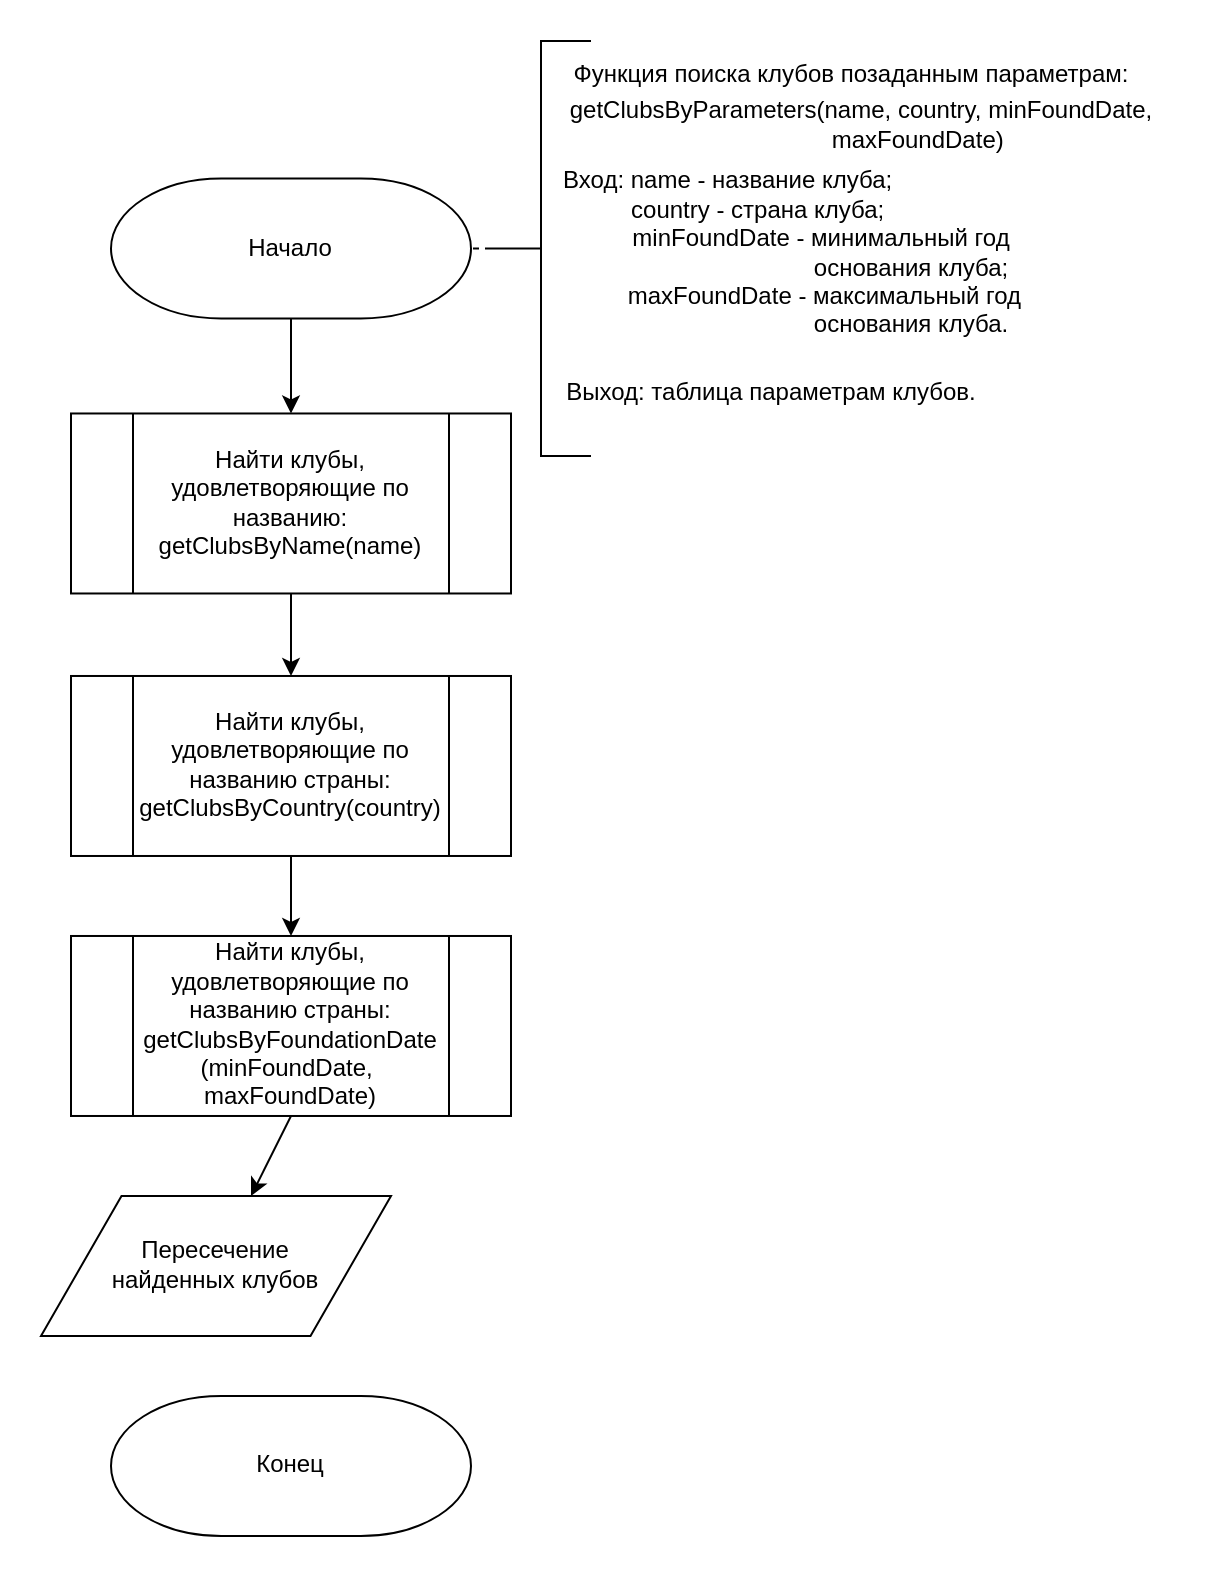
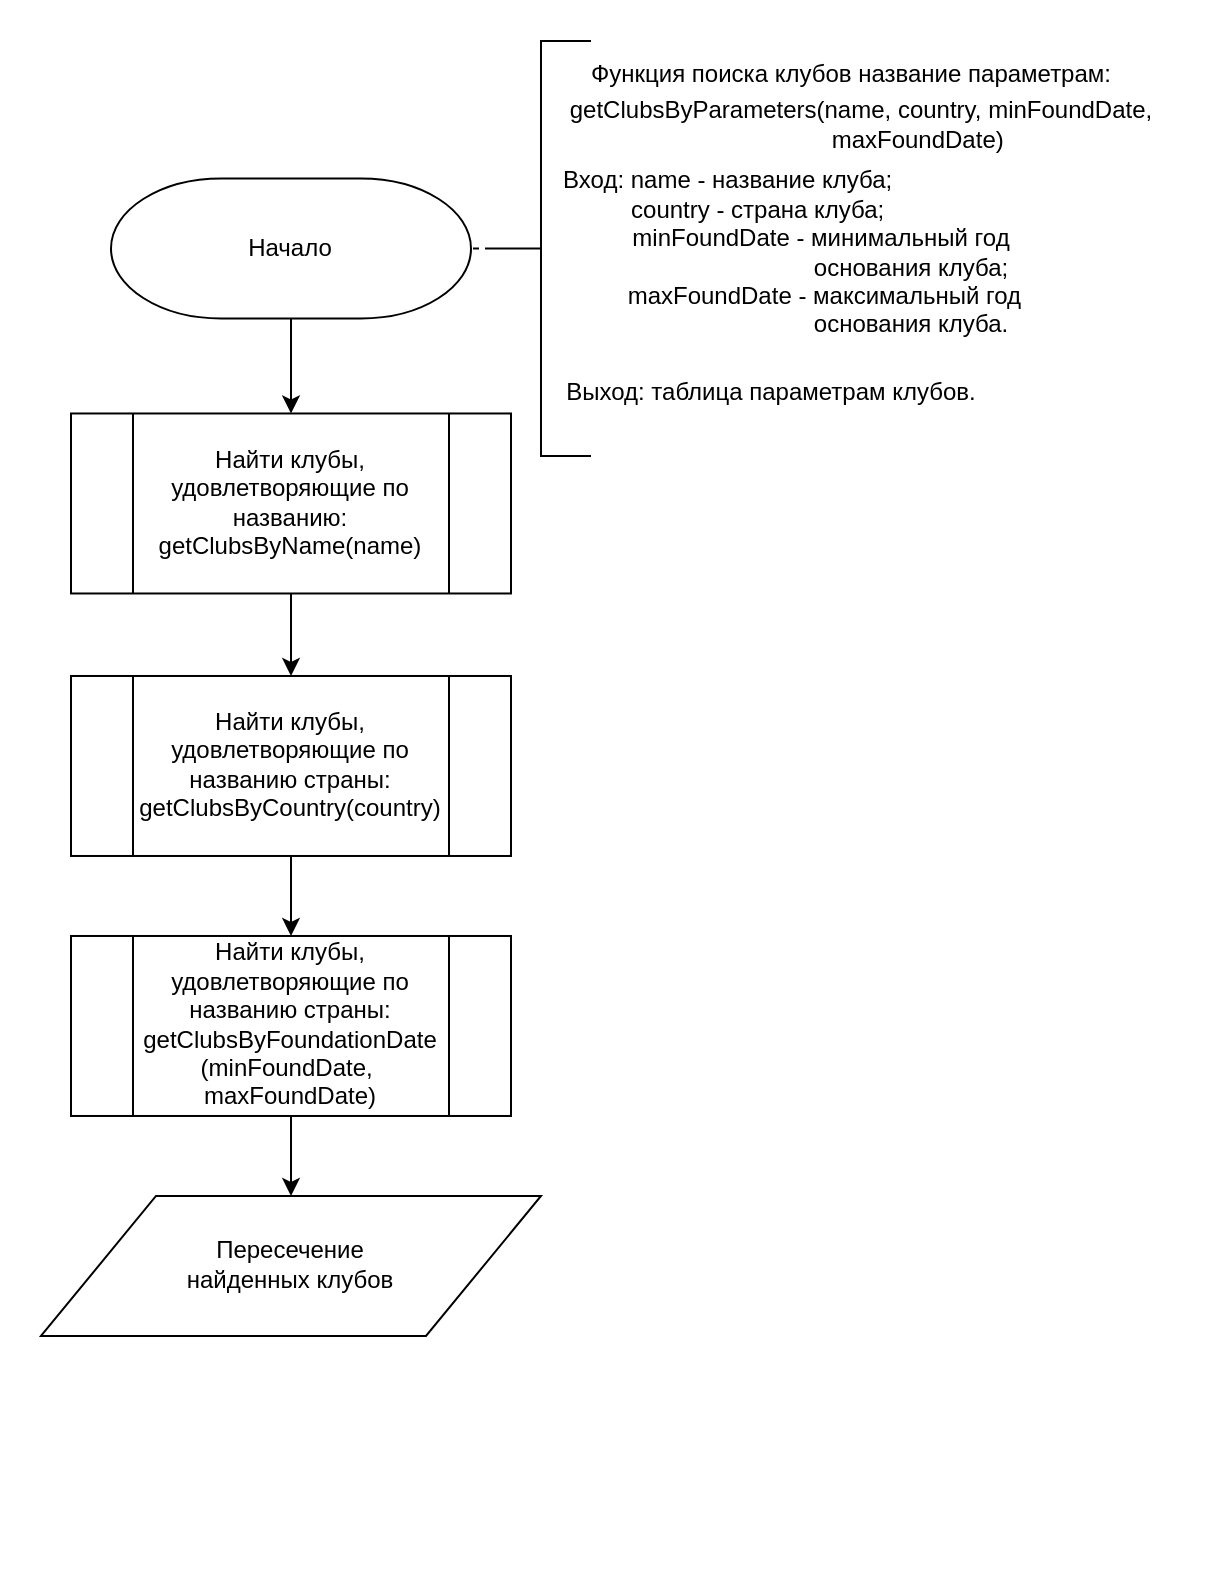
(852, 75) -> (852, 75)
(216, 1266) -> (291, 1266)
(291, 1466) -> none
